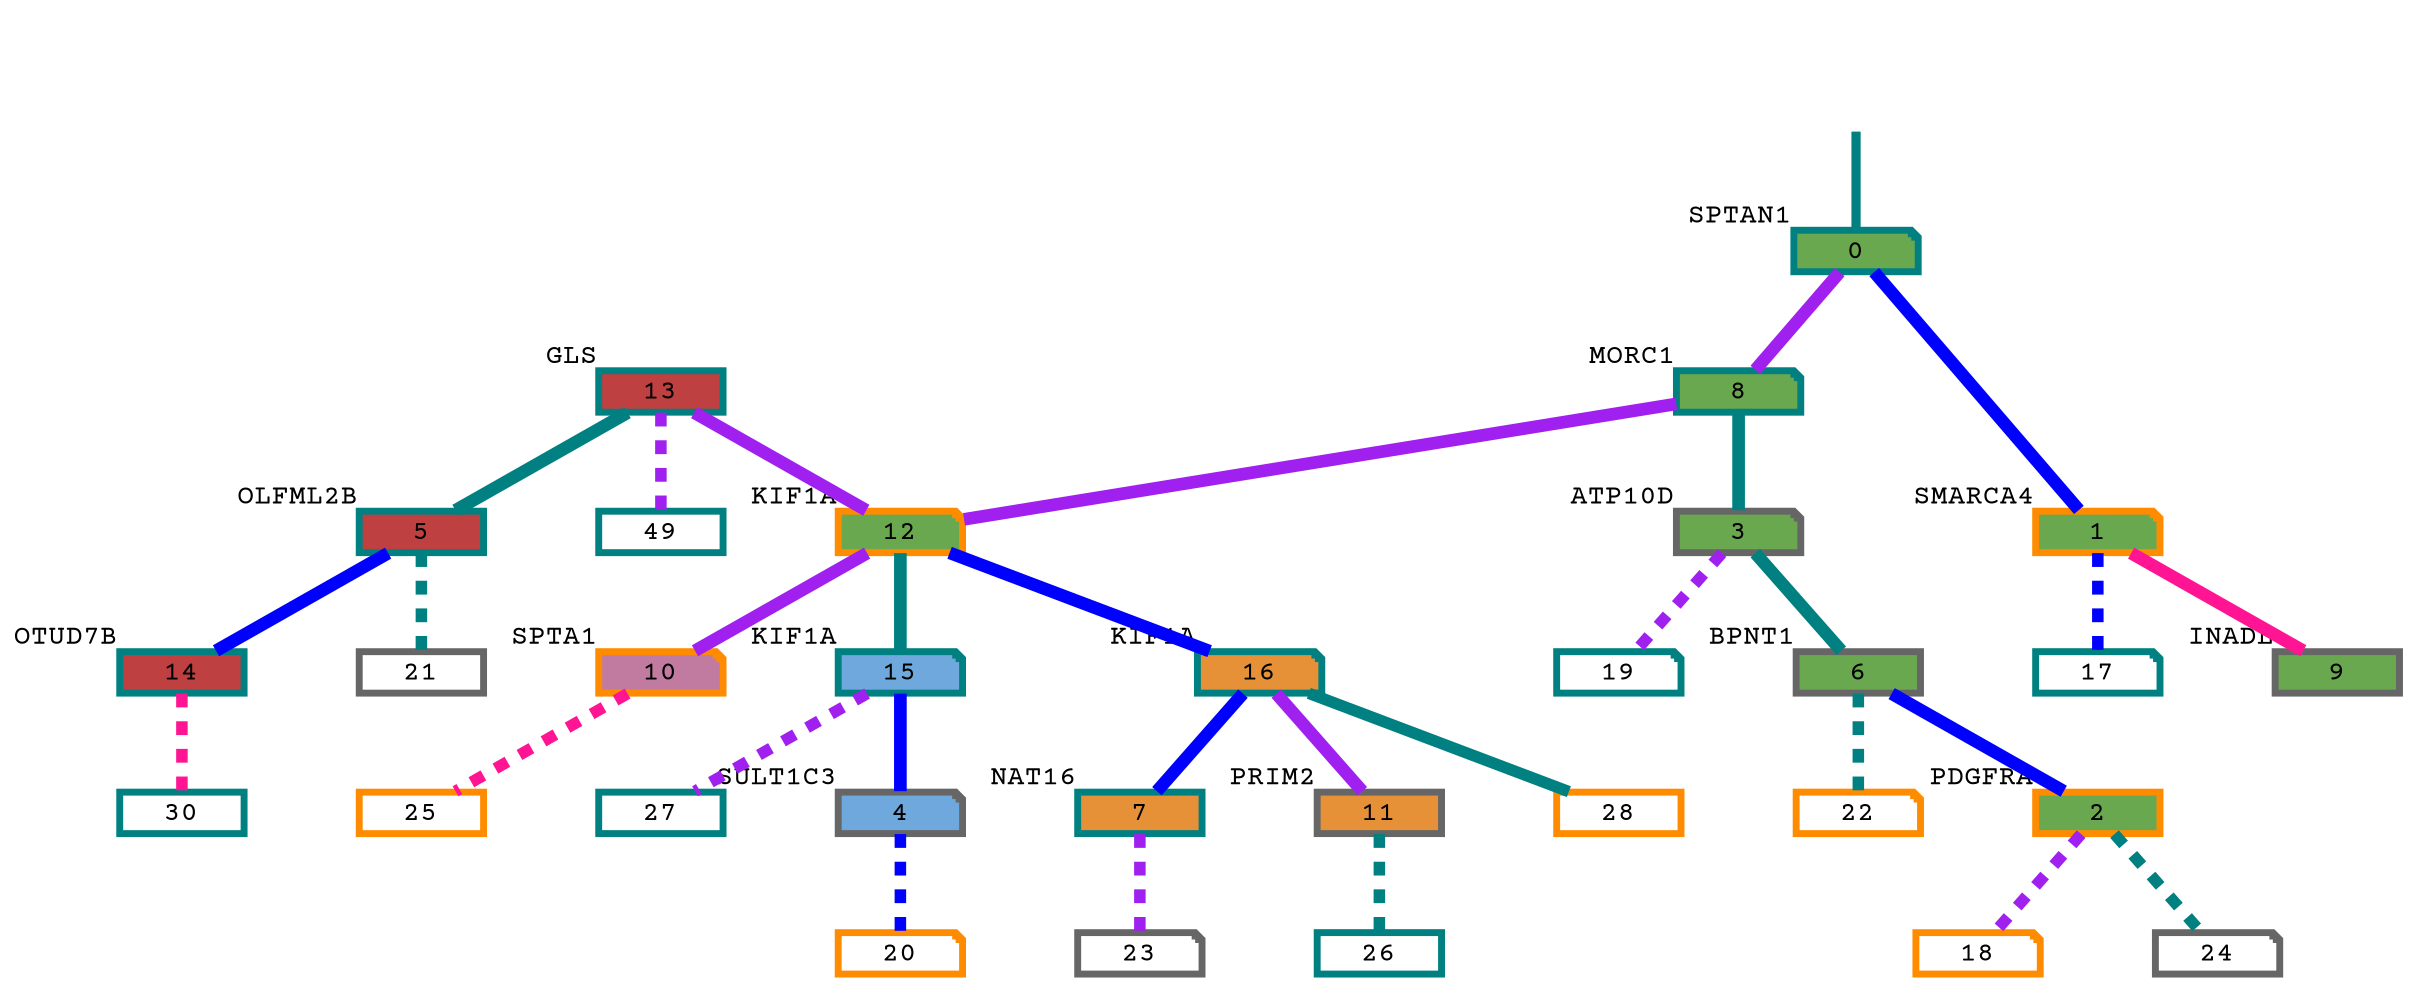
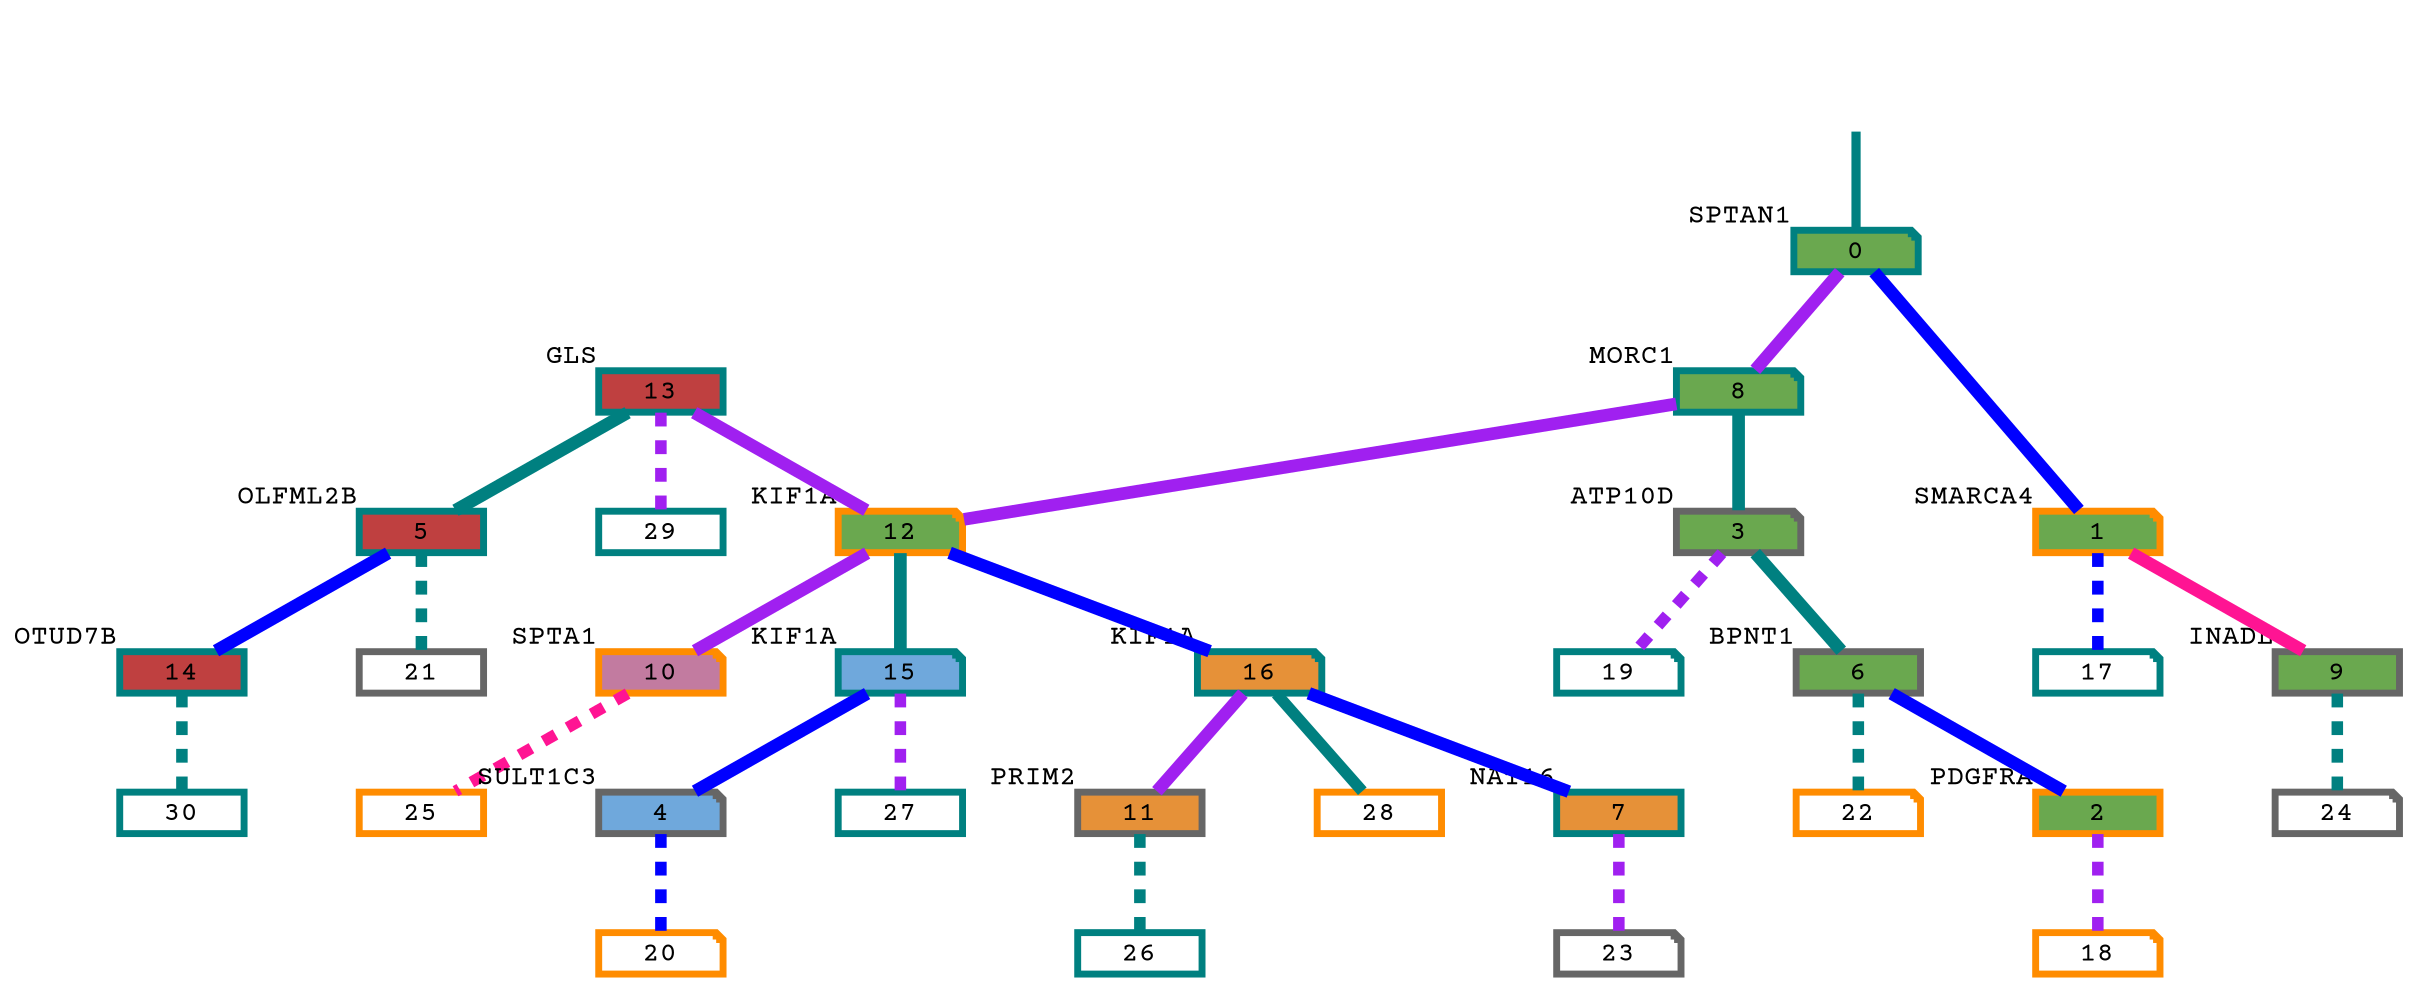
(661, 532) -> (661, 532)
(182, 742) -> (182, 742)
(2158, 883) -> (2337, 742)
